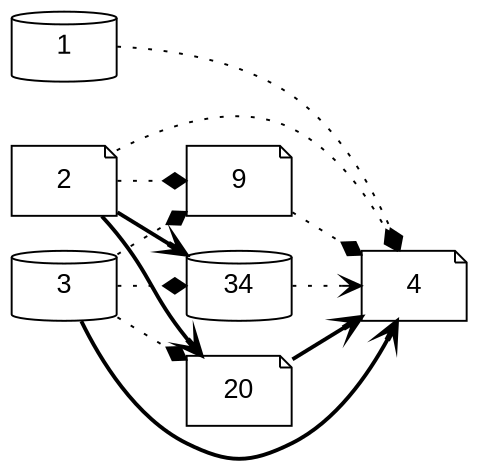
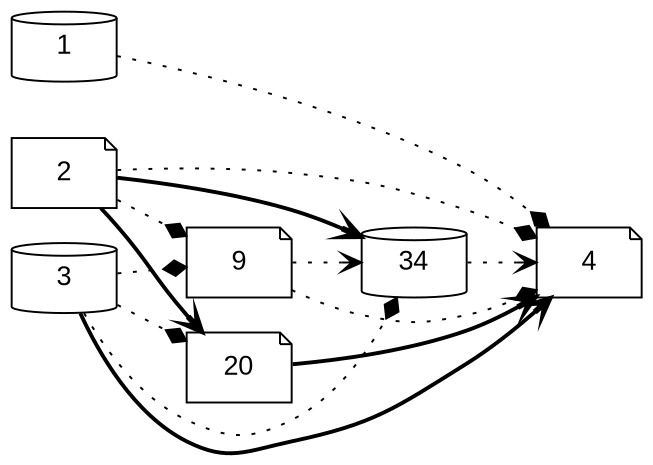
none -> (317, 263)
